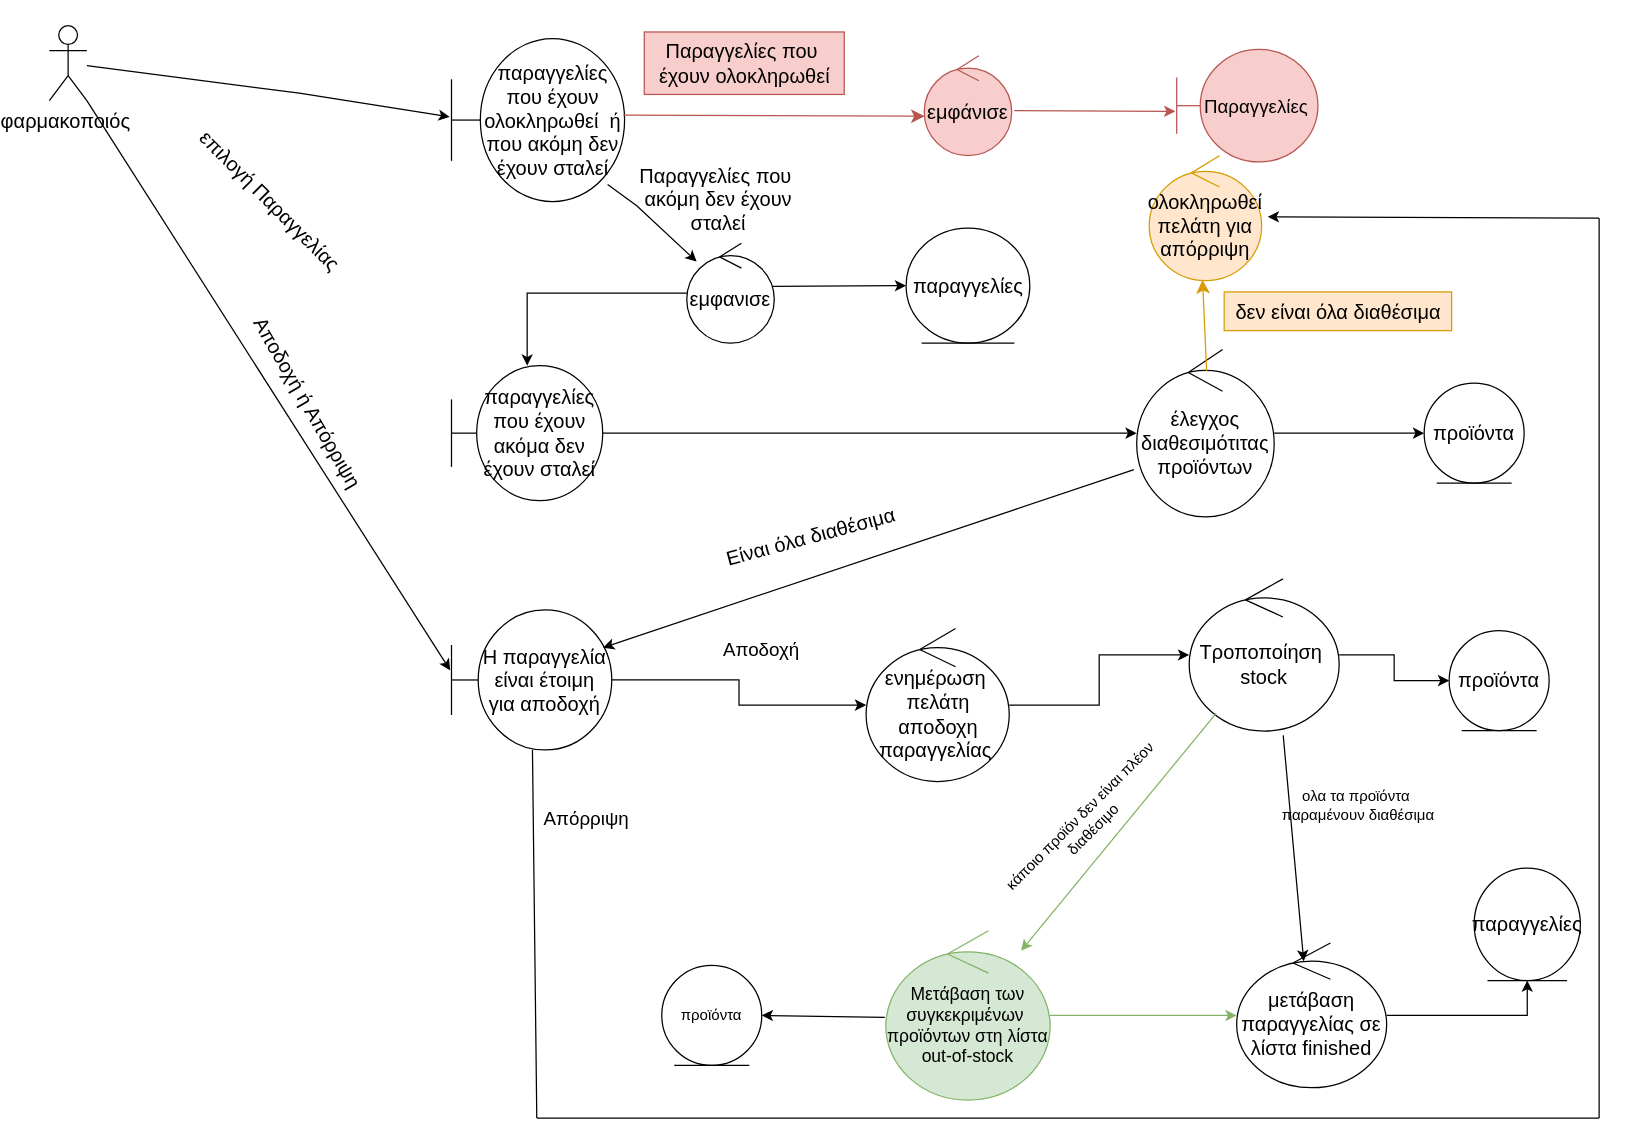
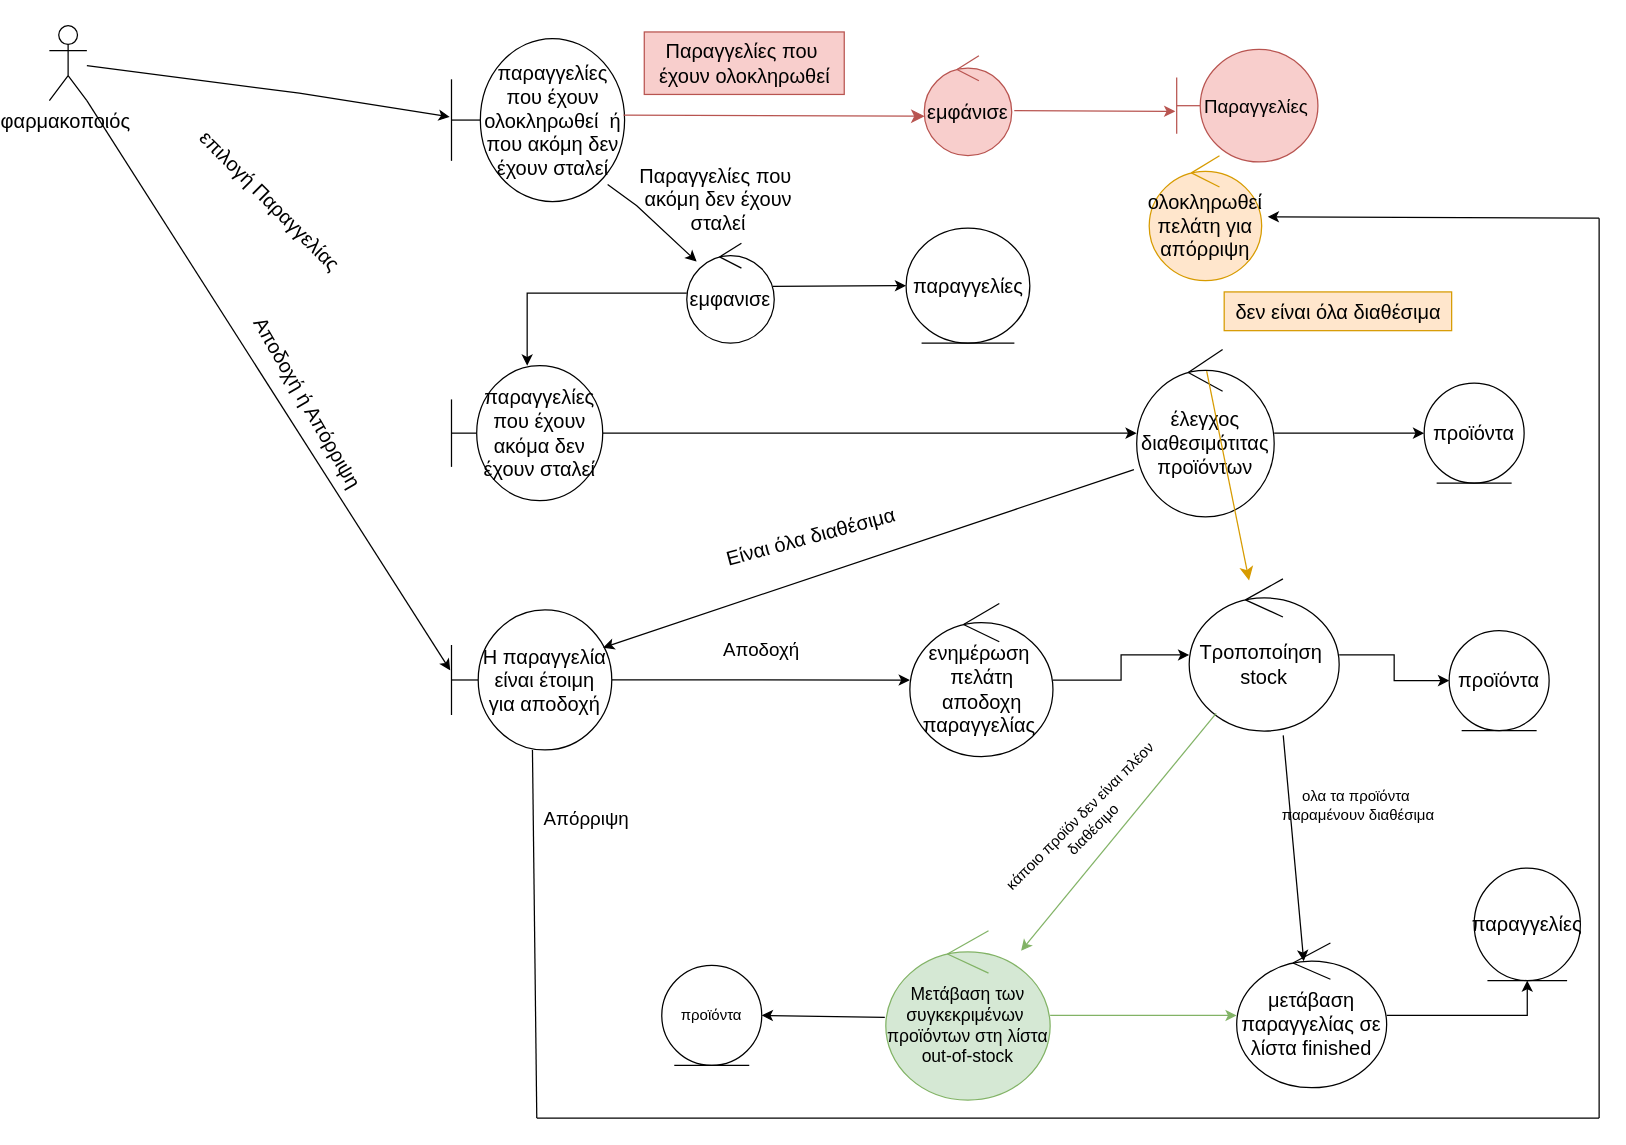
(1205, 330) -> (1227, 471)
(938, 705) -> (982, 680)
